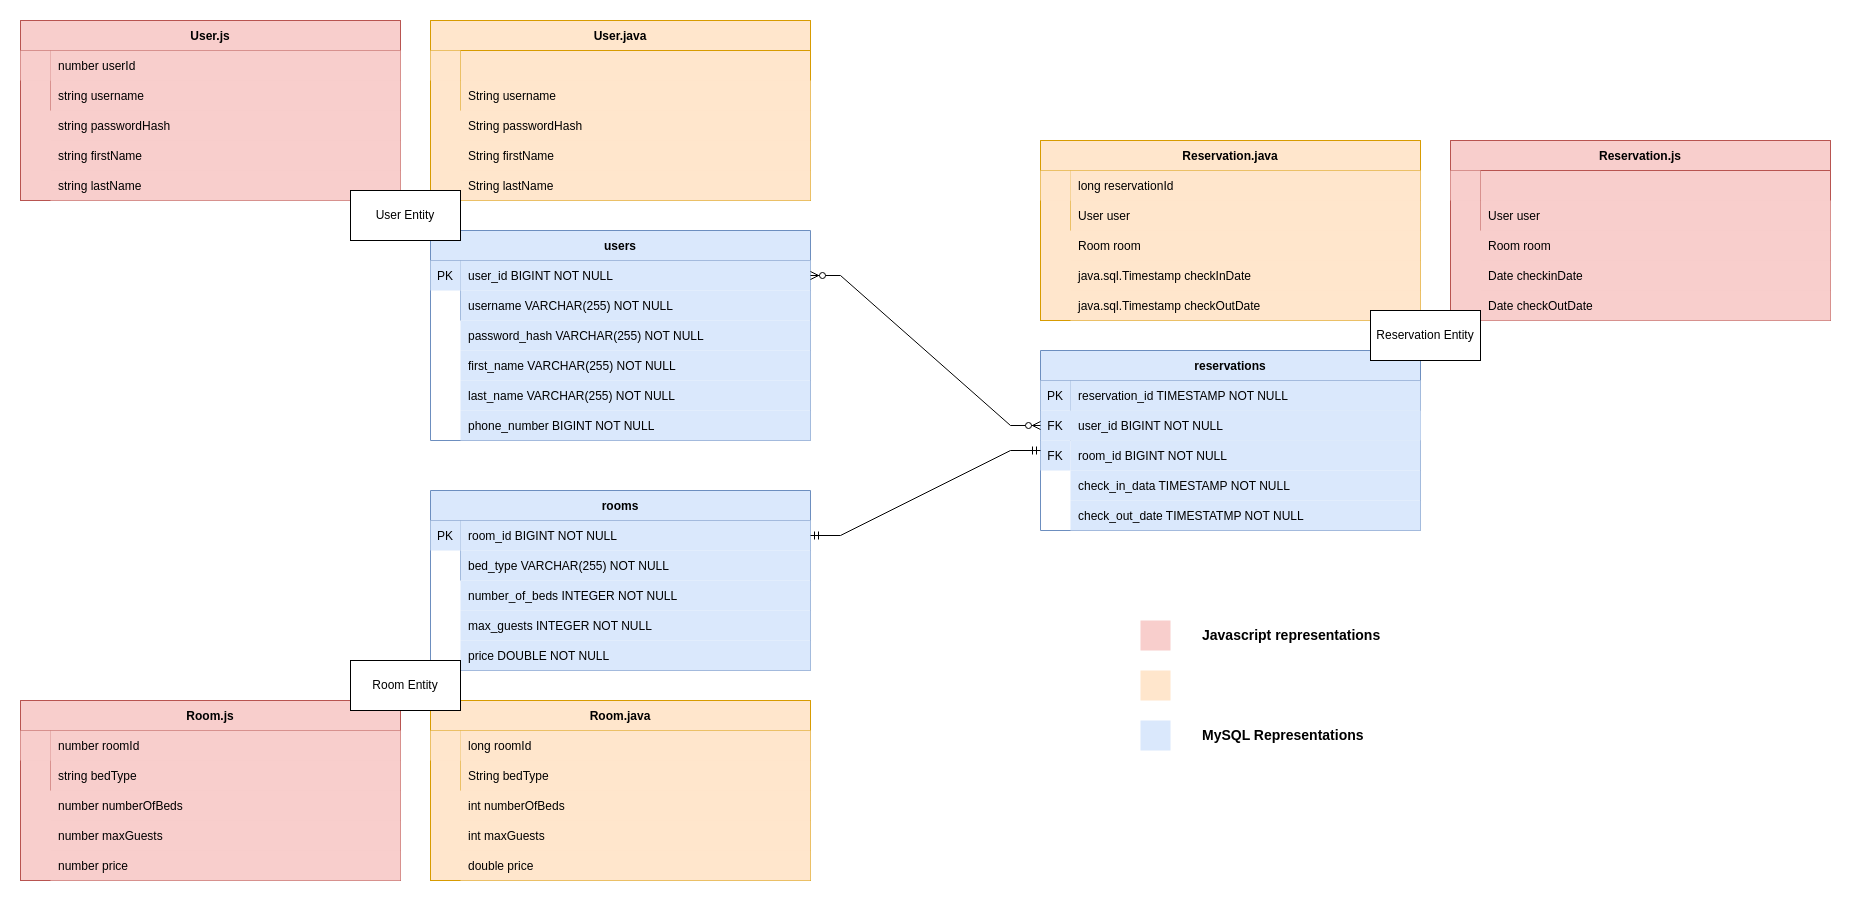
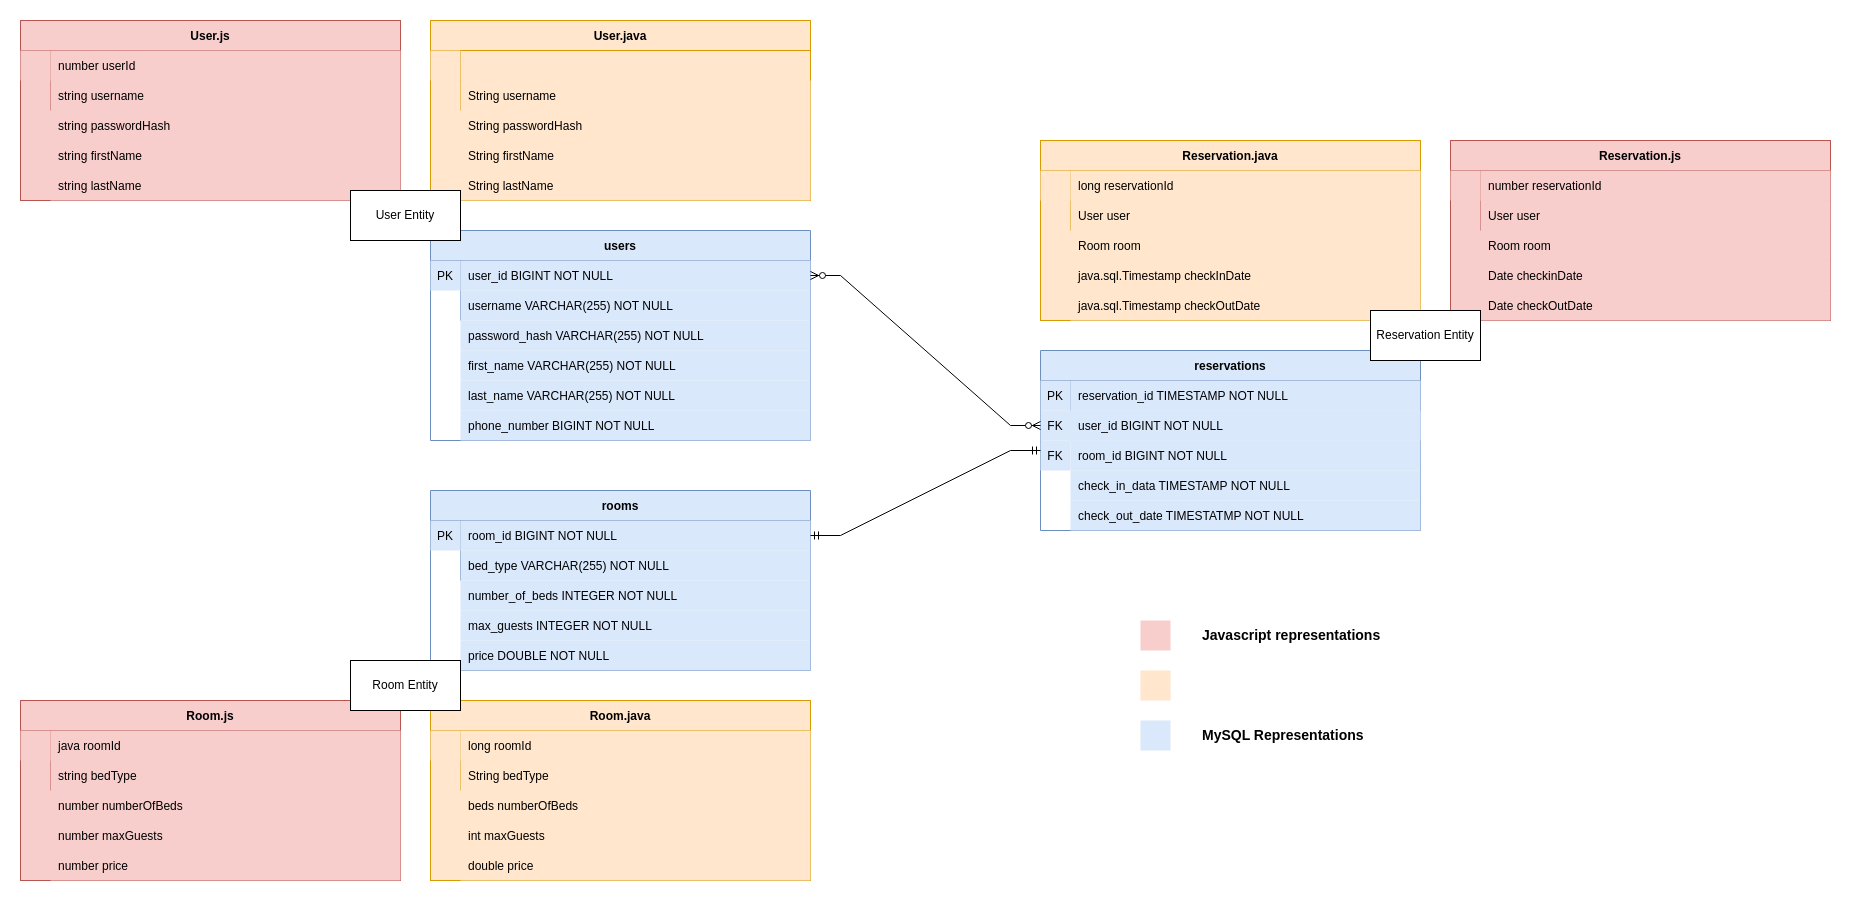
none -> (1656, 186)
(100, 746) -> (93, 746)
(519, 806) -> (524, 806)
